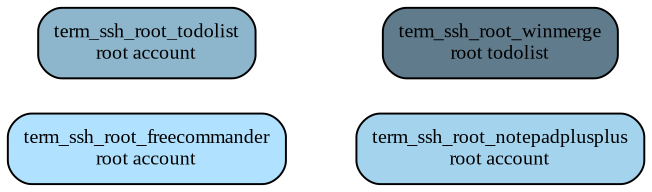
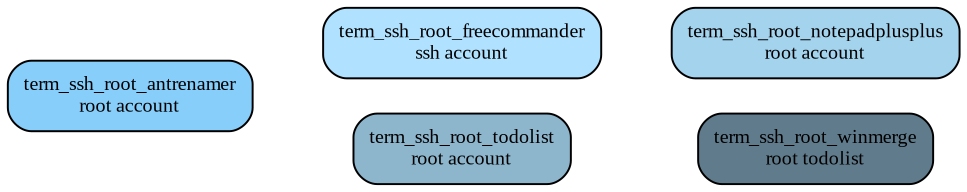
none -> (130, 96)
(147, 149) -> (462, 43)
